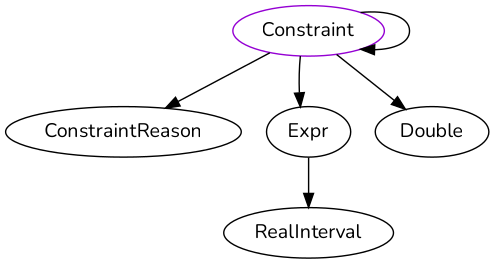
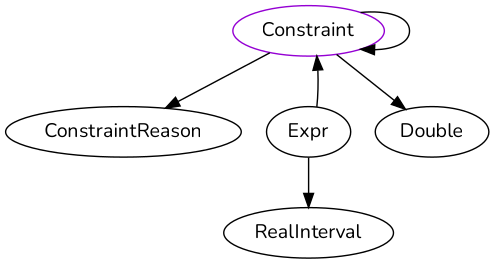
(299, 74) -> (318, 89)
